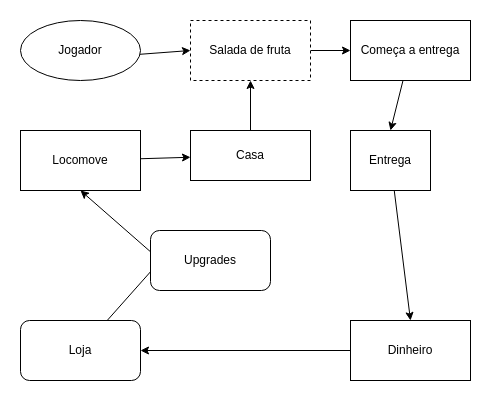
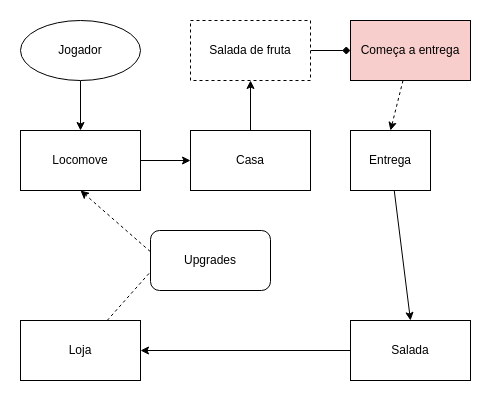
(342, 51) -> (342, 51)
(411, 51) -> (411, 51)
(162, 53) -> (81, 102)
(398, 102) -> (398, 102)
(251, 156) -> (251, 161)
(117, 223) -> (117, 223)
(81, 351) -> (81, 351)
(411, 351) -> (411, 351)
